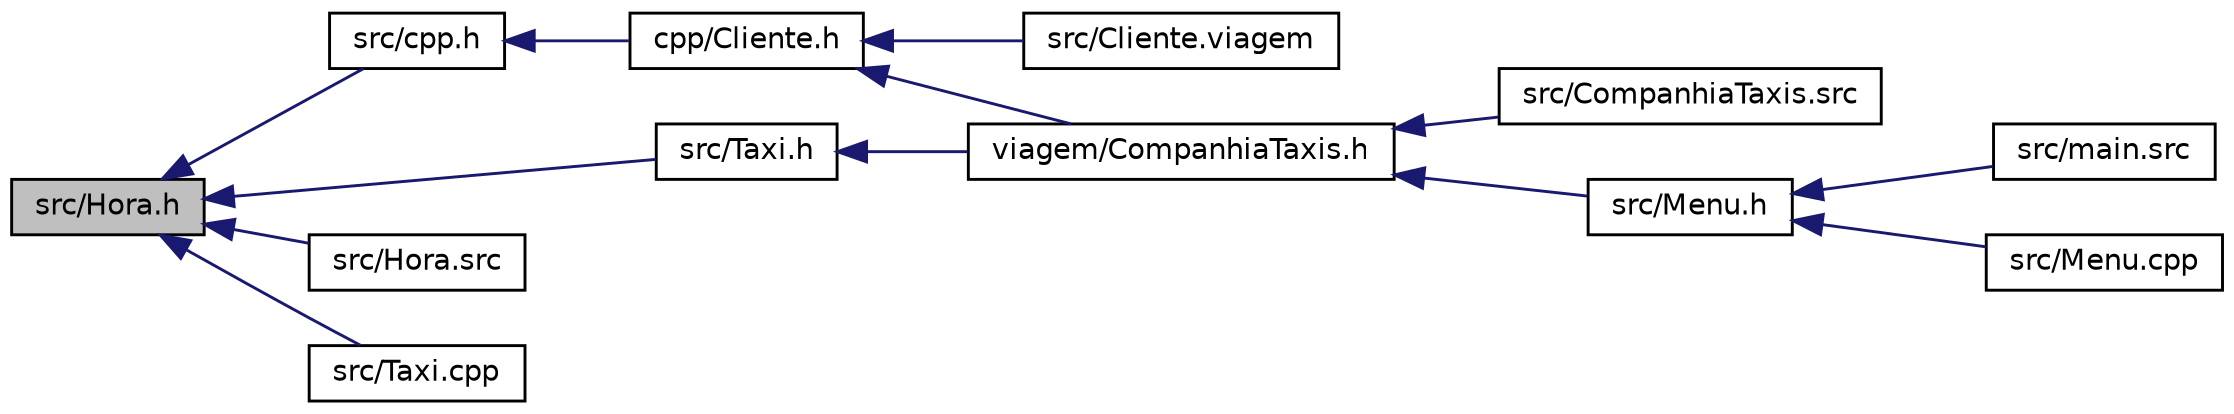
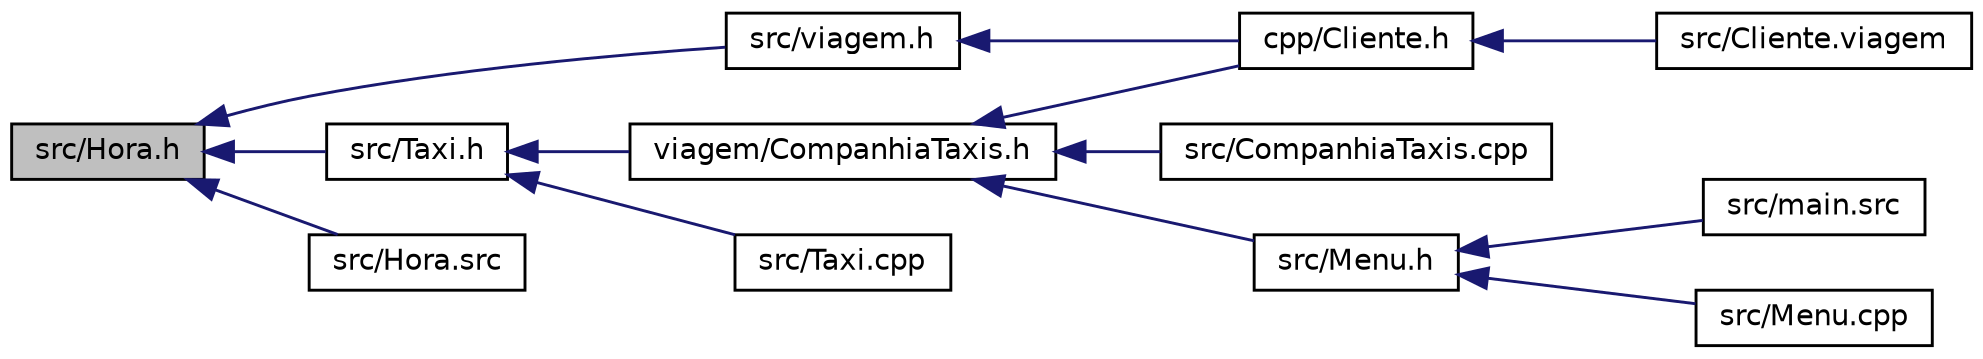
(417, 41) -> (843, 41)
(1690, 96) -> (1356, 152)
(979, 100) -> (1121, 92)
(273, 298) -> (636, 209)
